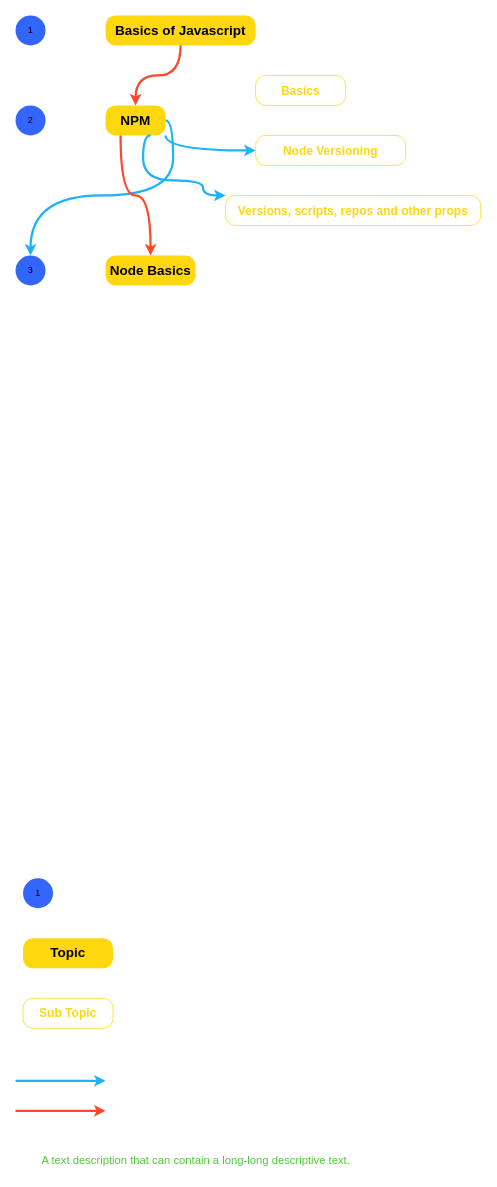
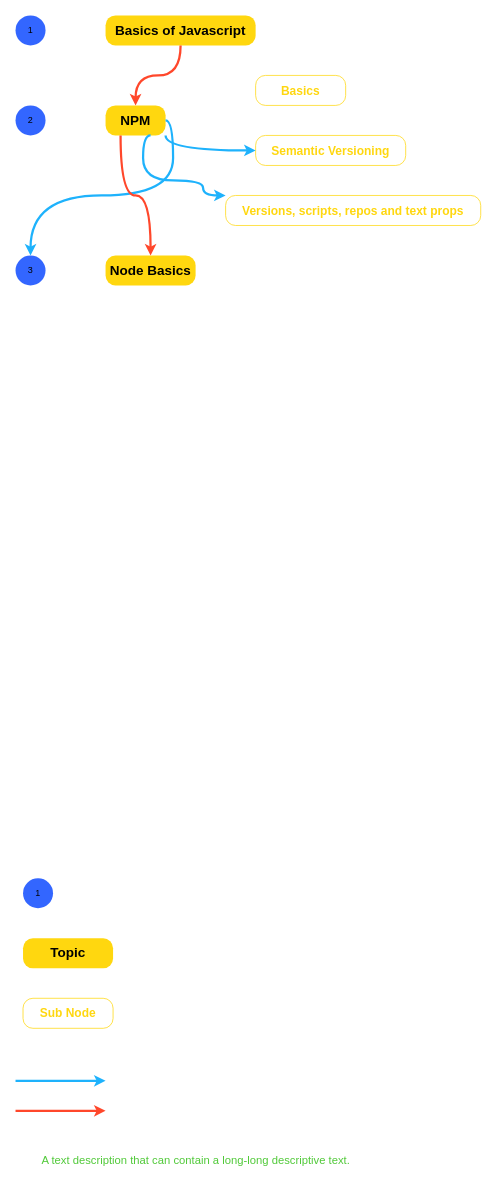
(330, 150) -> (330, 150)
(353, 210) -> (353, 210)
(68, 1013) -> (68, 1013)
